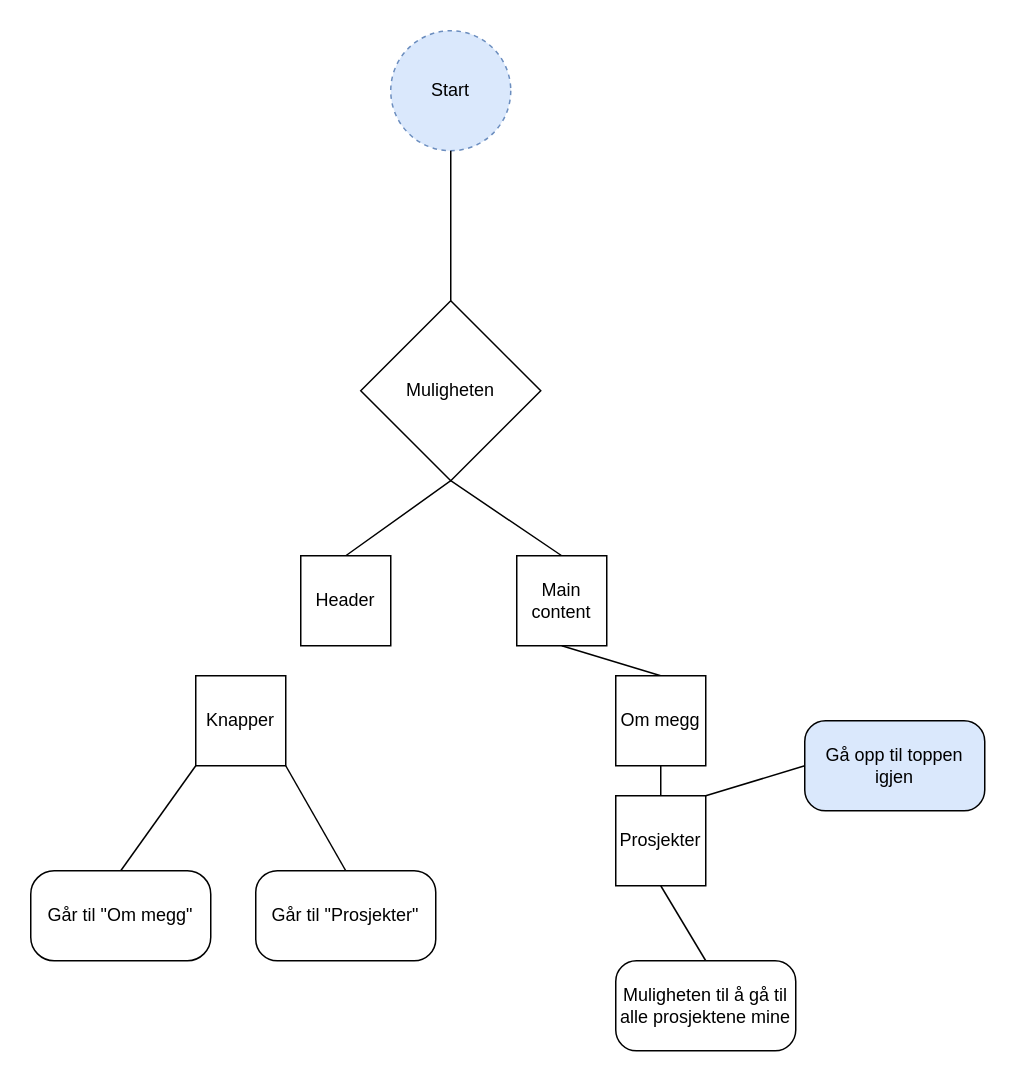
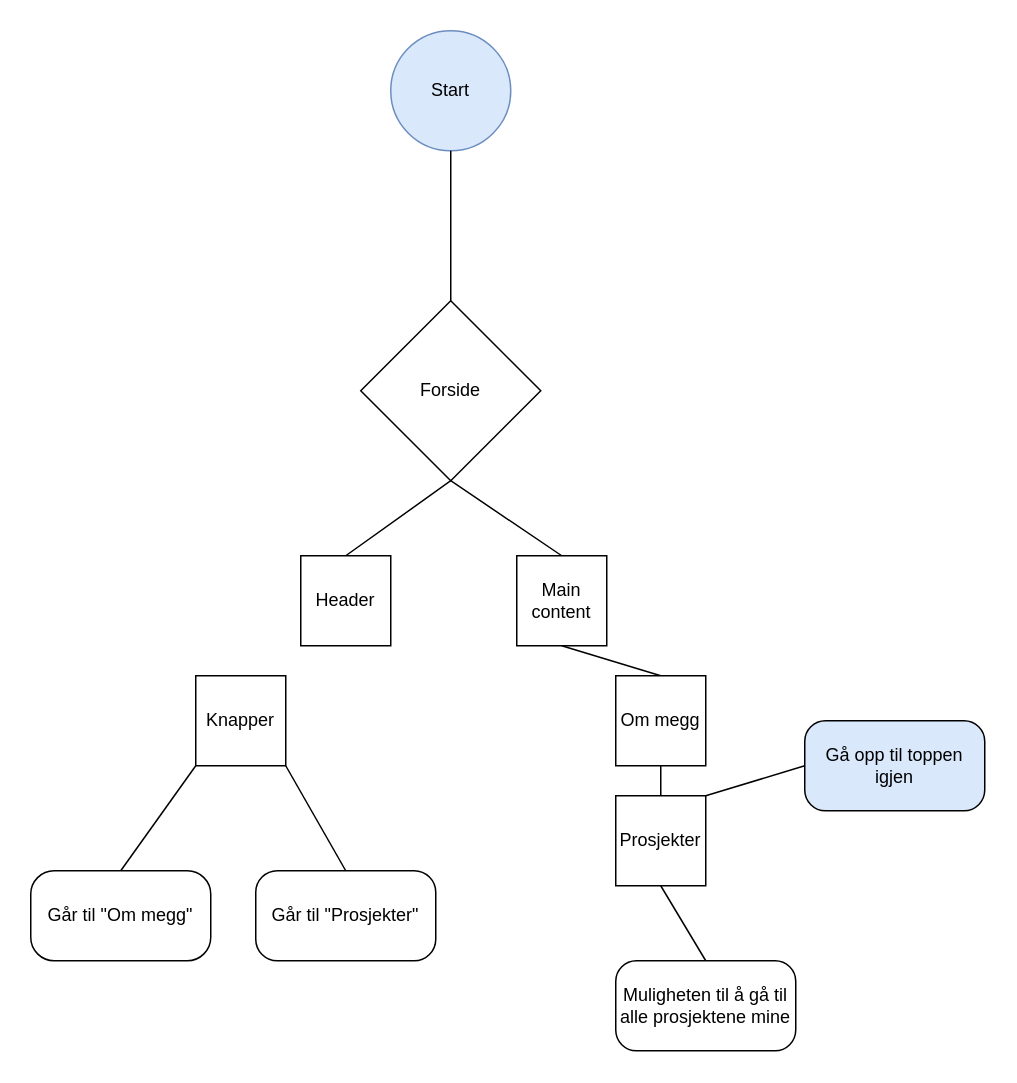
(451, 91) -> (451, 91)
(451, 391) -> (451, 391)
